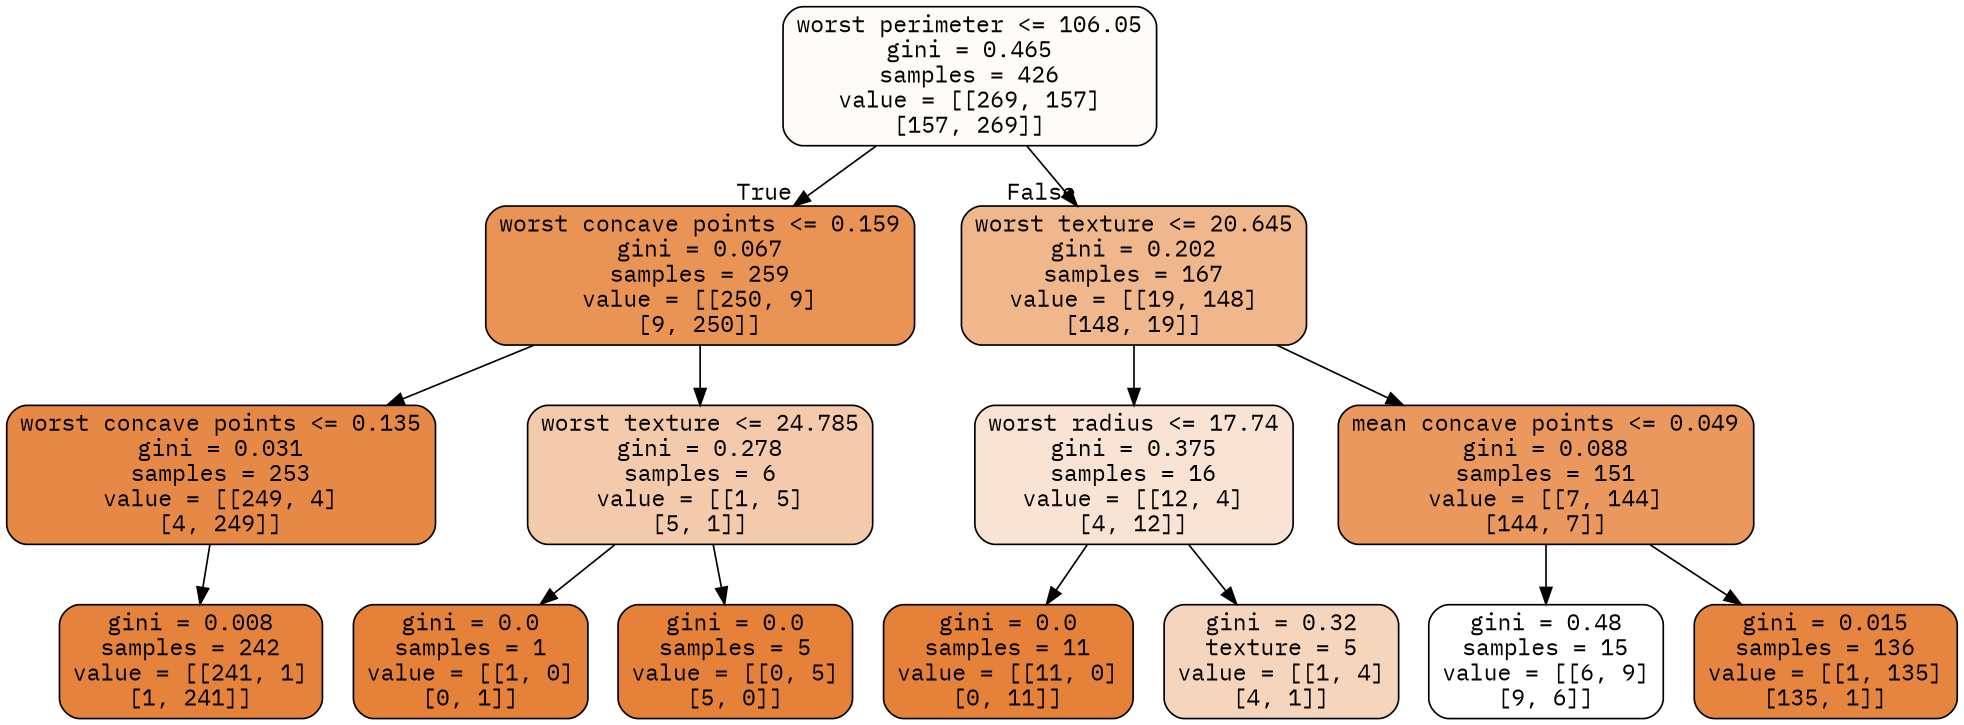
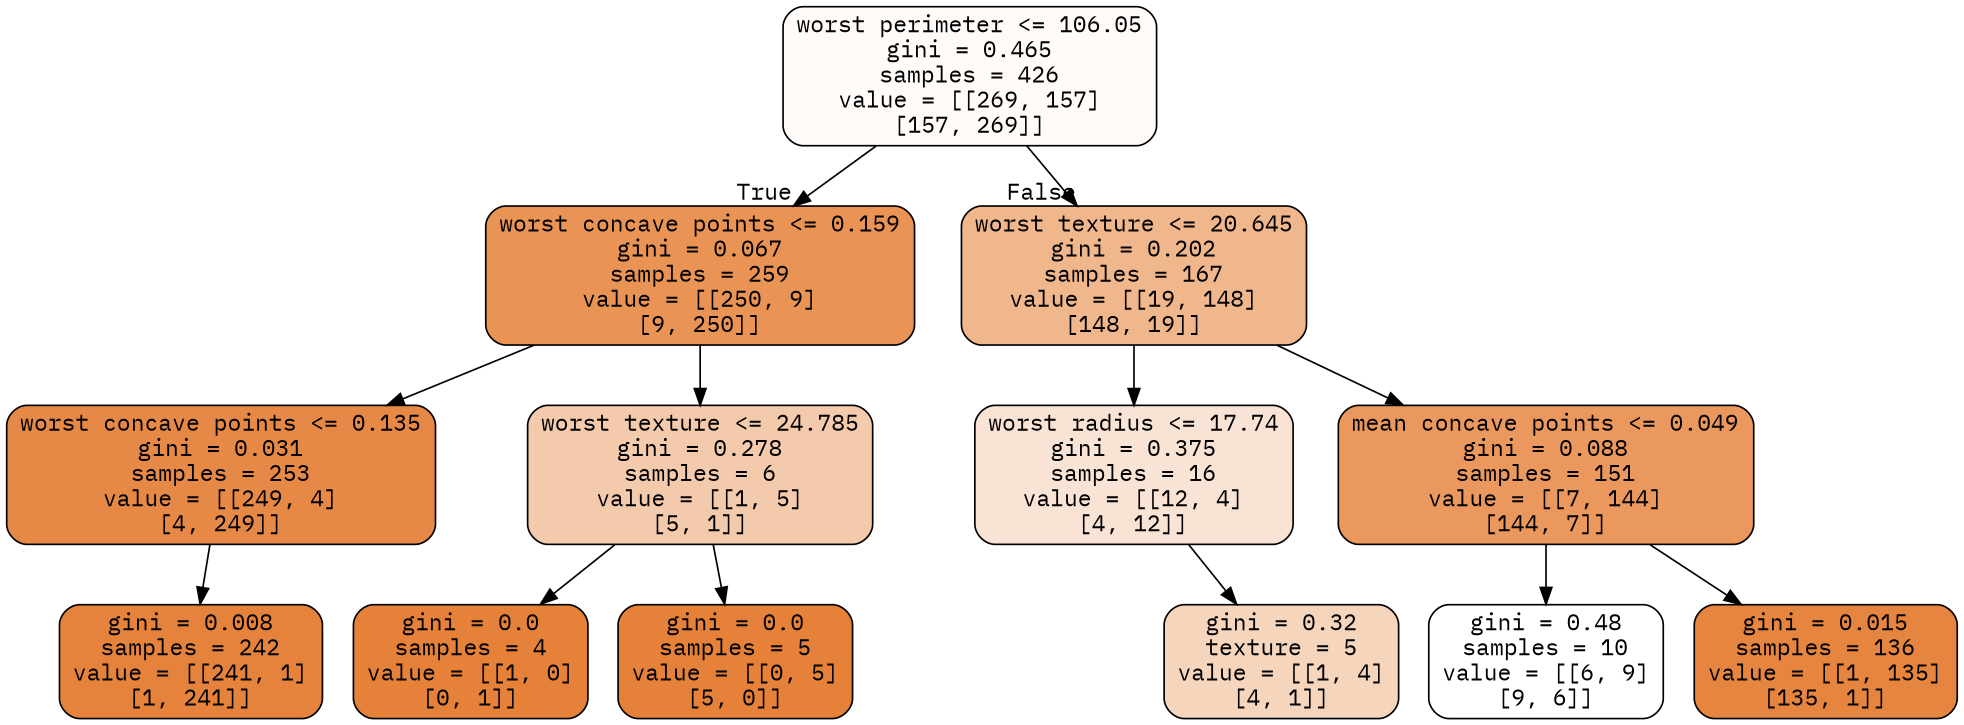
(471, 662) -> (471, 662)
(1008, 662) -> none
(1546, 662) -> (1546, 662)
